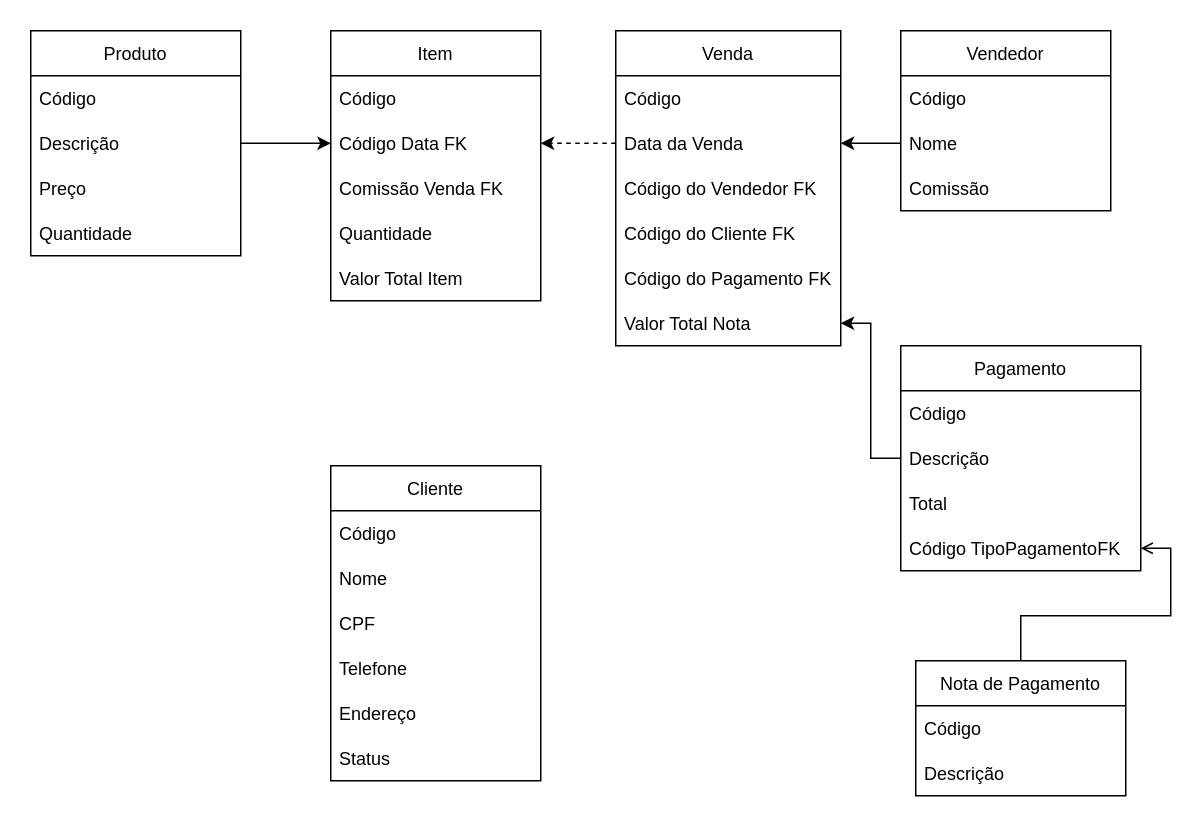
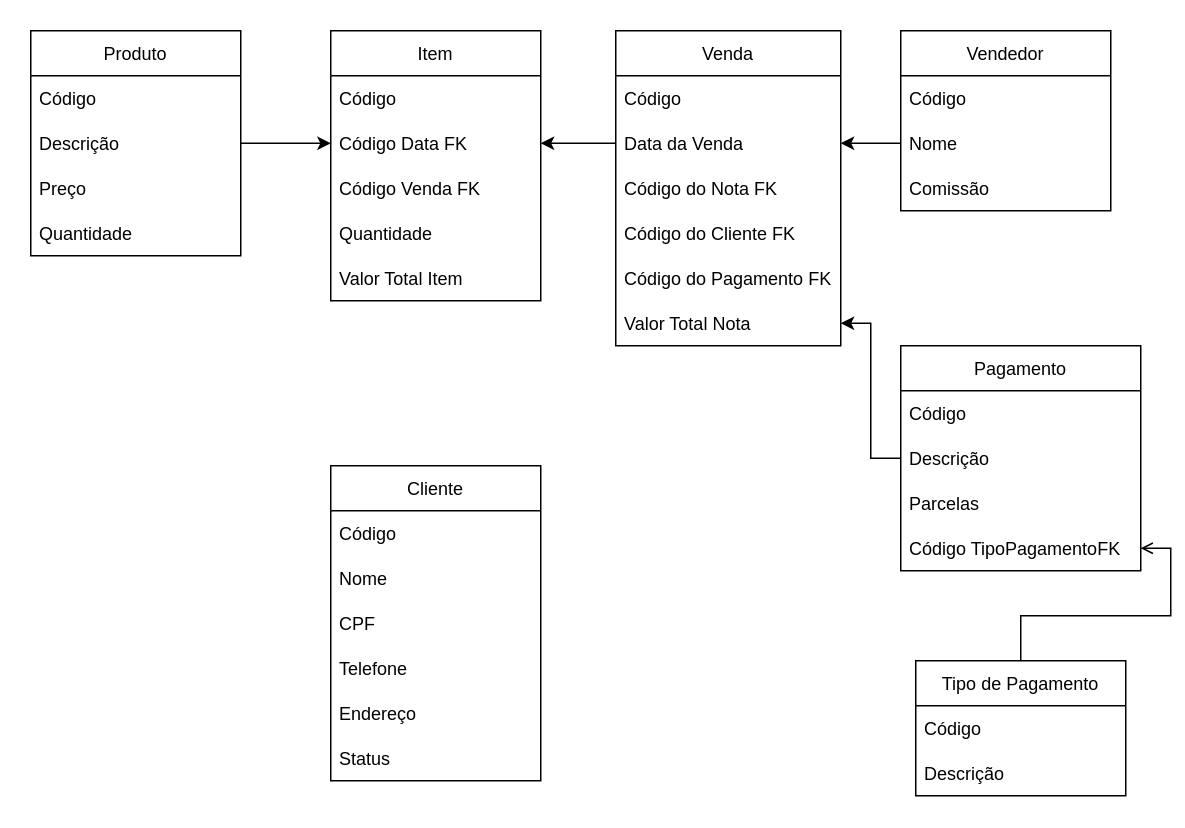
(582, 143) -> (582, 143)
(418, 189) -> (408, 189)
(720, 189) -> (700, 189)
(932, 504) -> (947, 504)
(1020, 684) -> (1020, 684)
